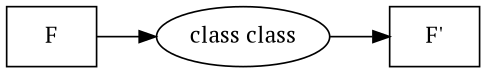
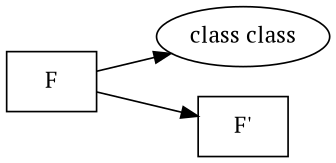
(351, 37) -> (139, 102)
